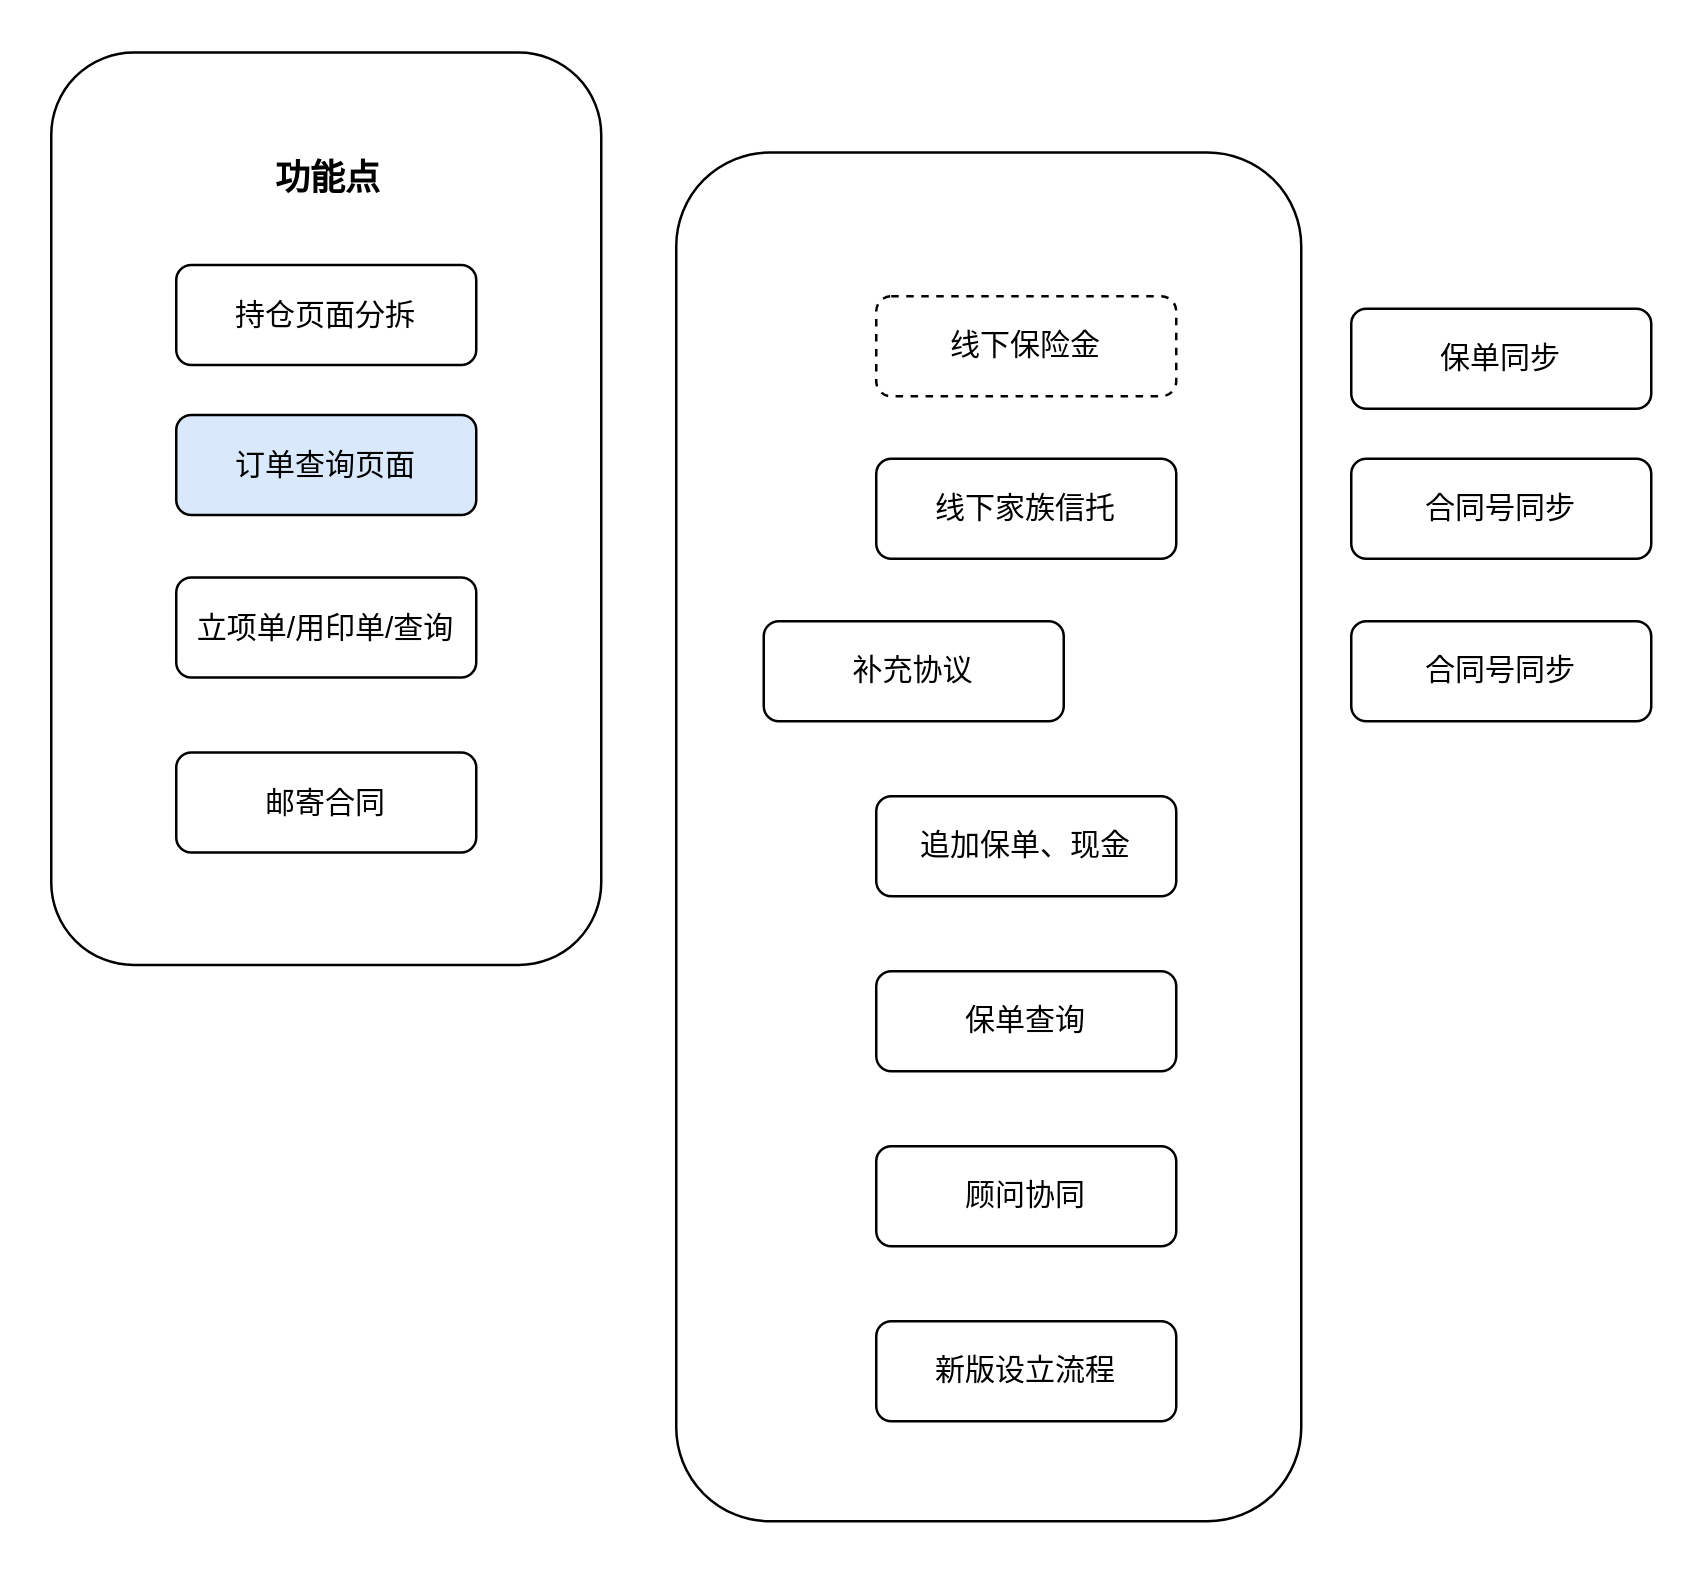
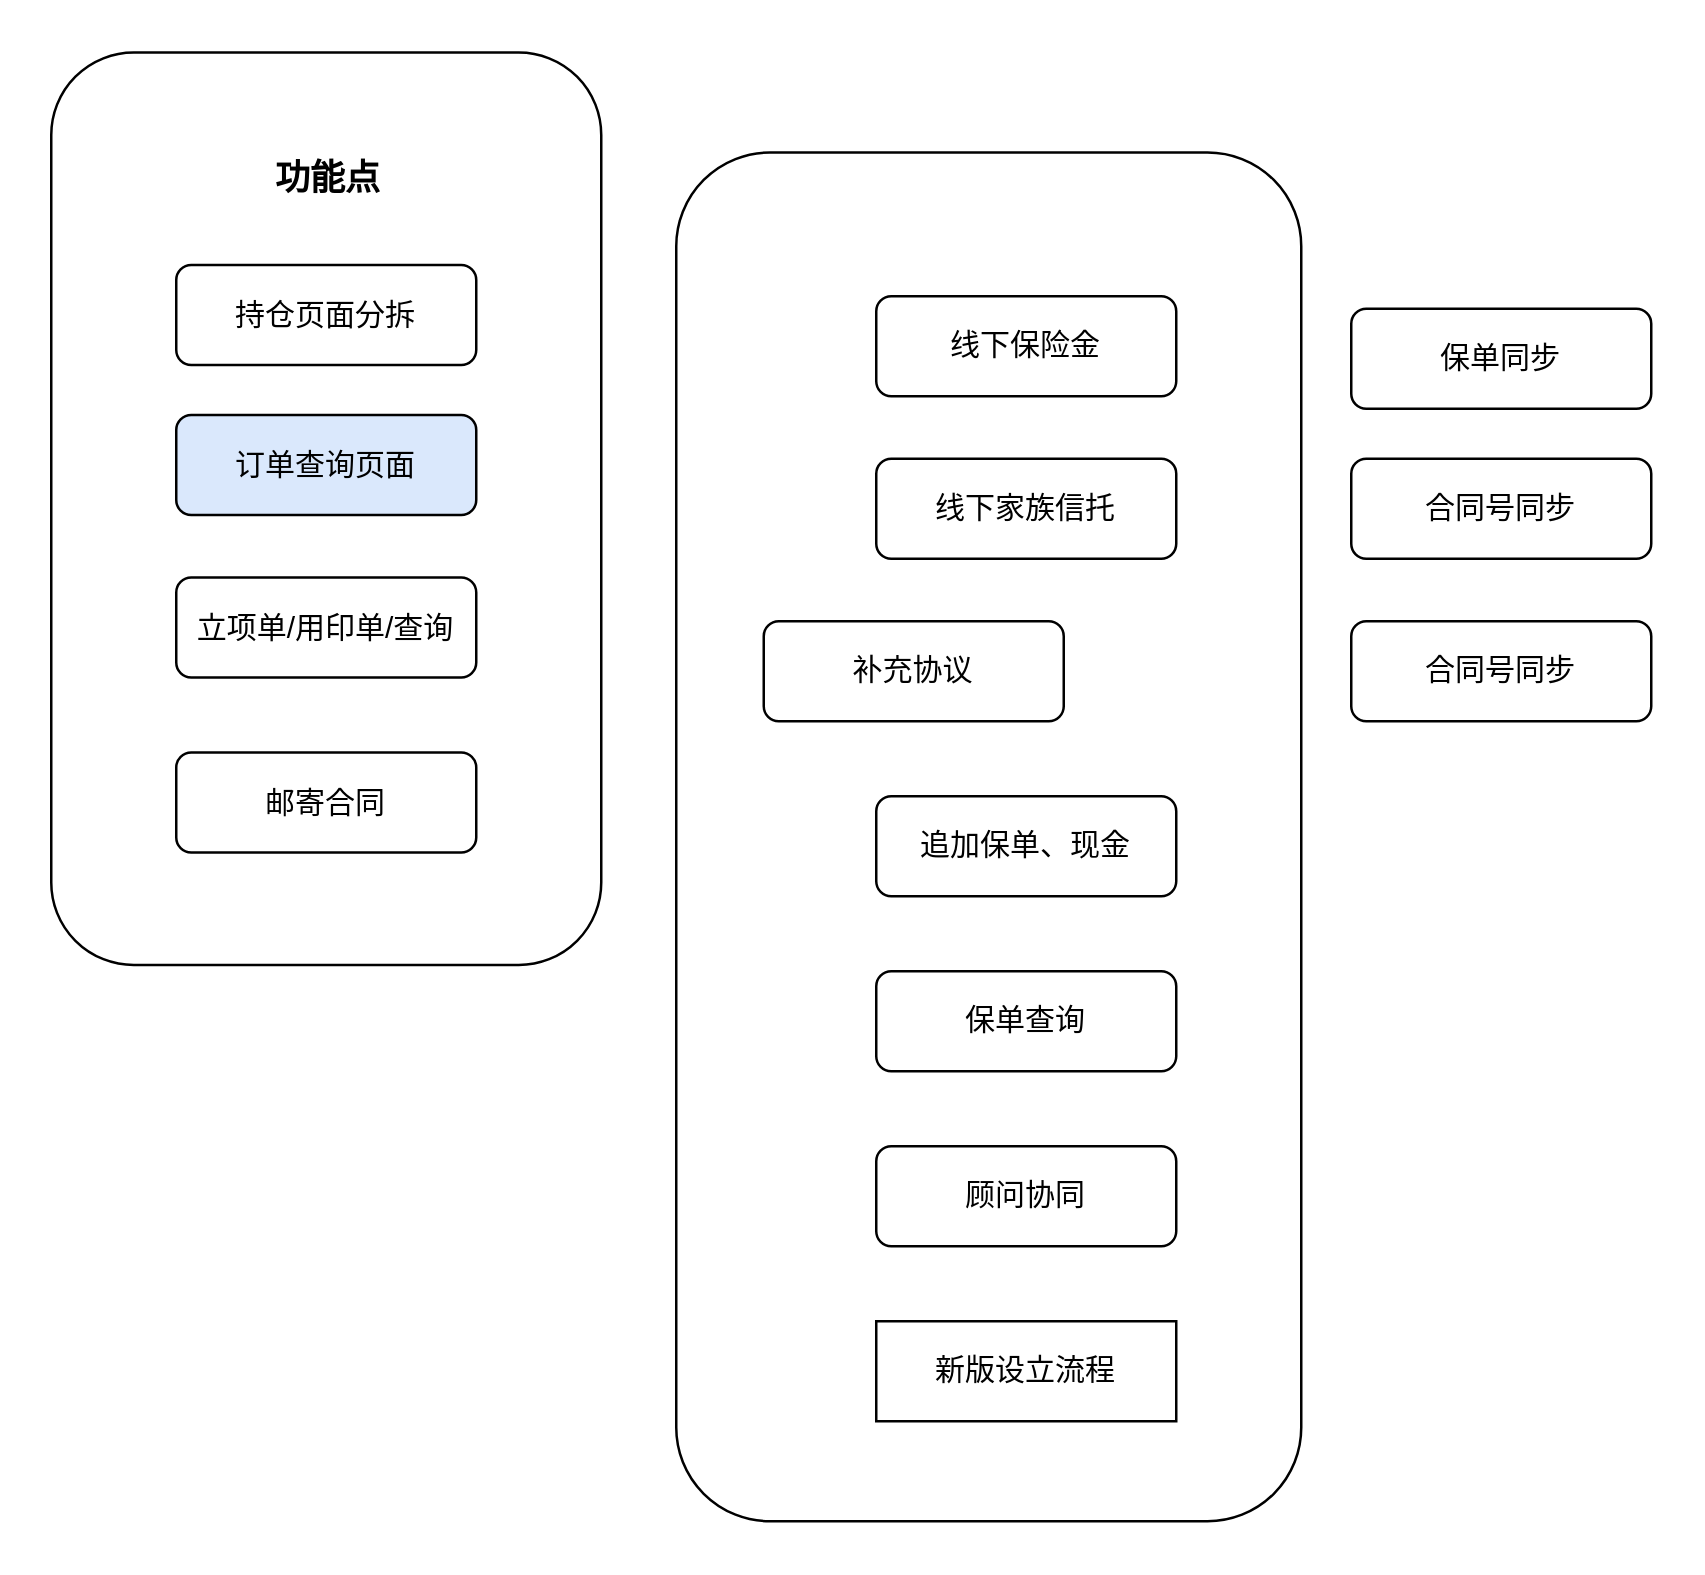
(1026, 346) -> (1026, 346)
(1026, 1371) -> (1026, 1371)
